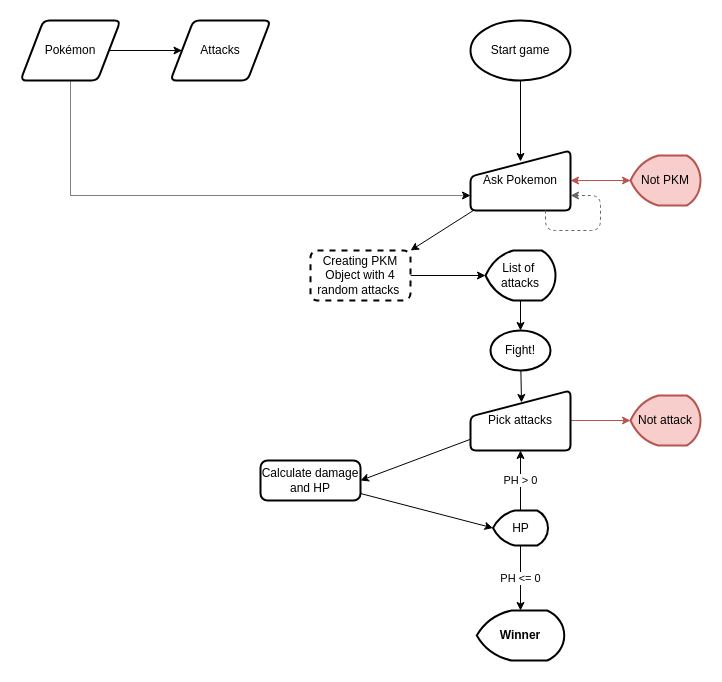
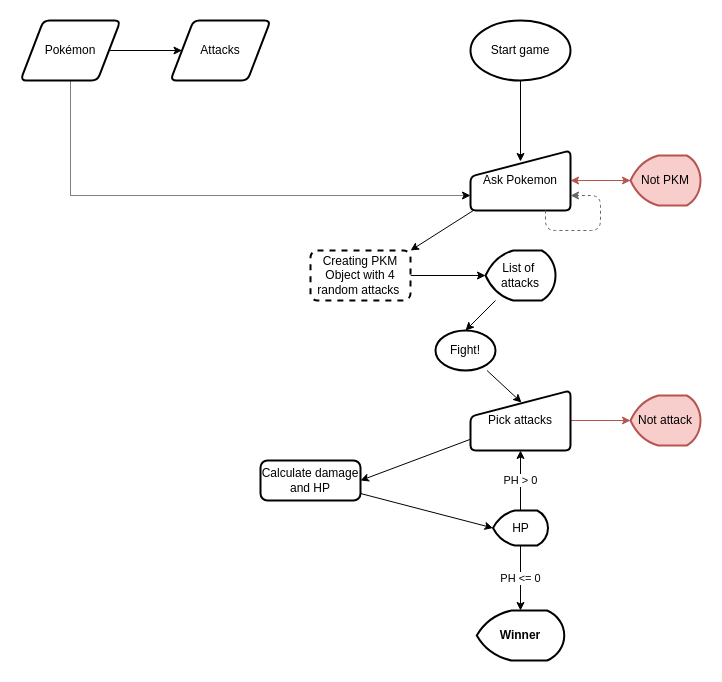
(521, 351) -> (466, 351)
